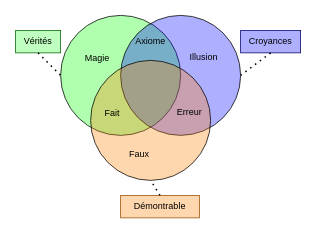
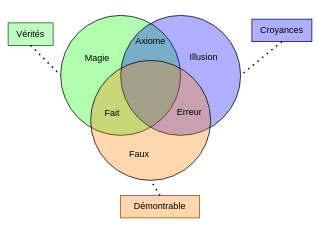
(38, 42) -> (30, 34)
(270, 42) -> (282, 30)
